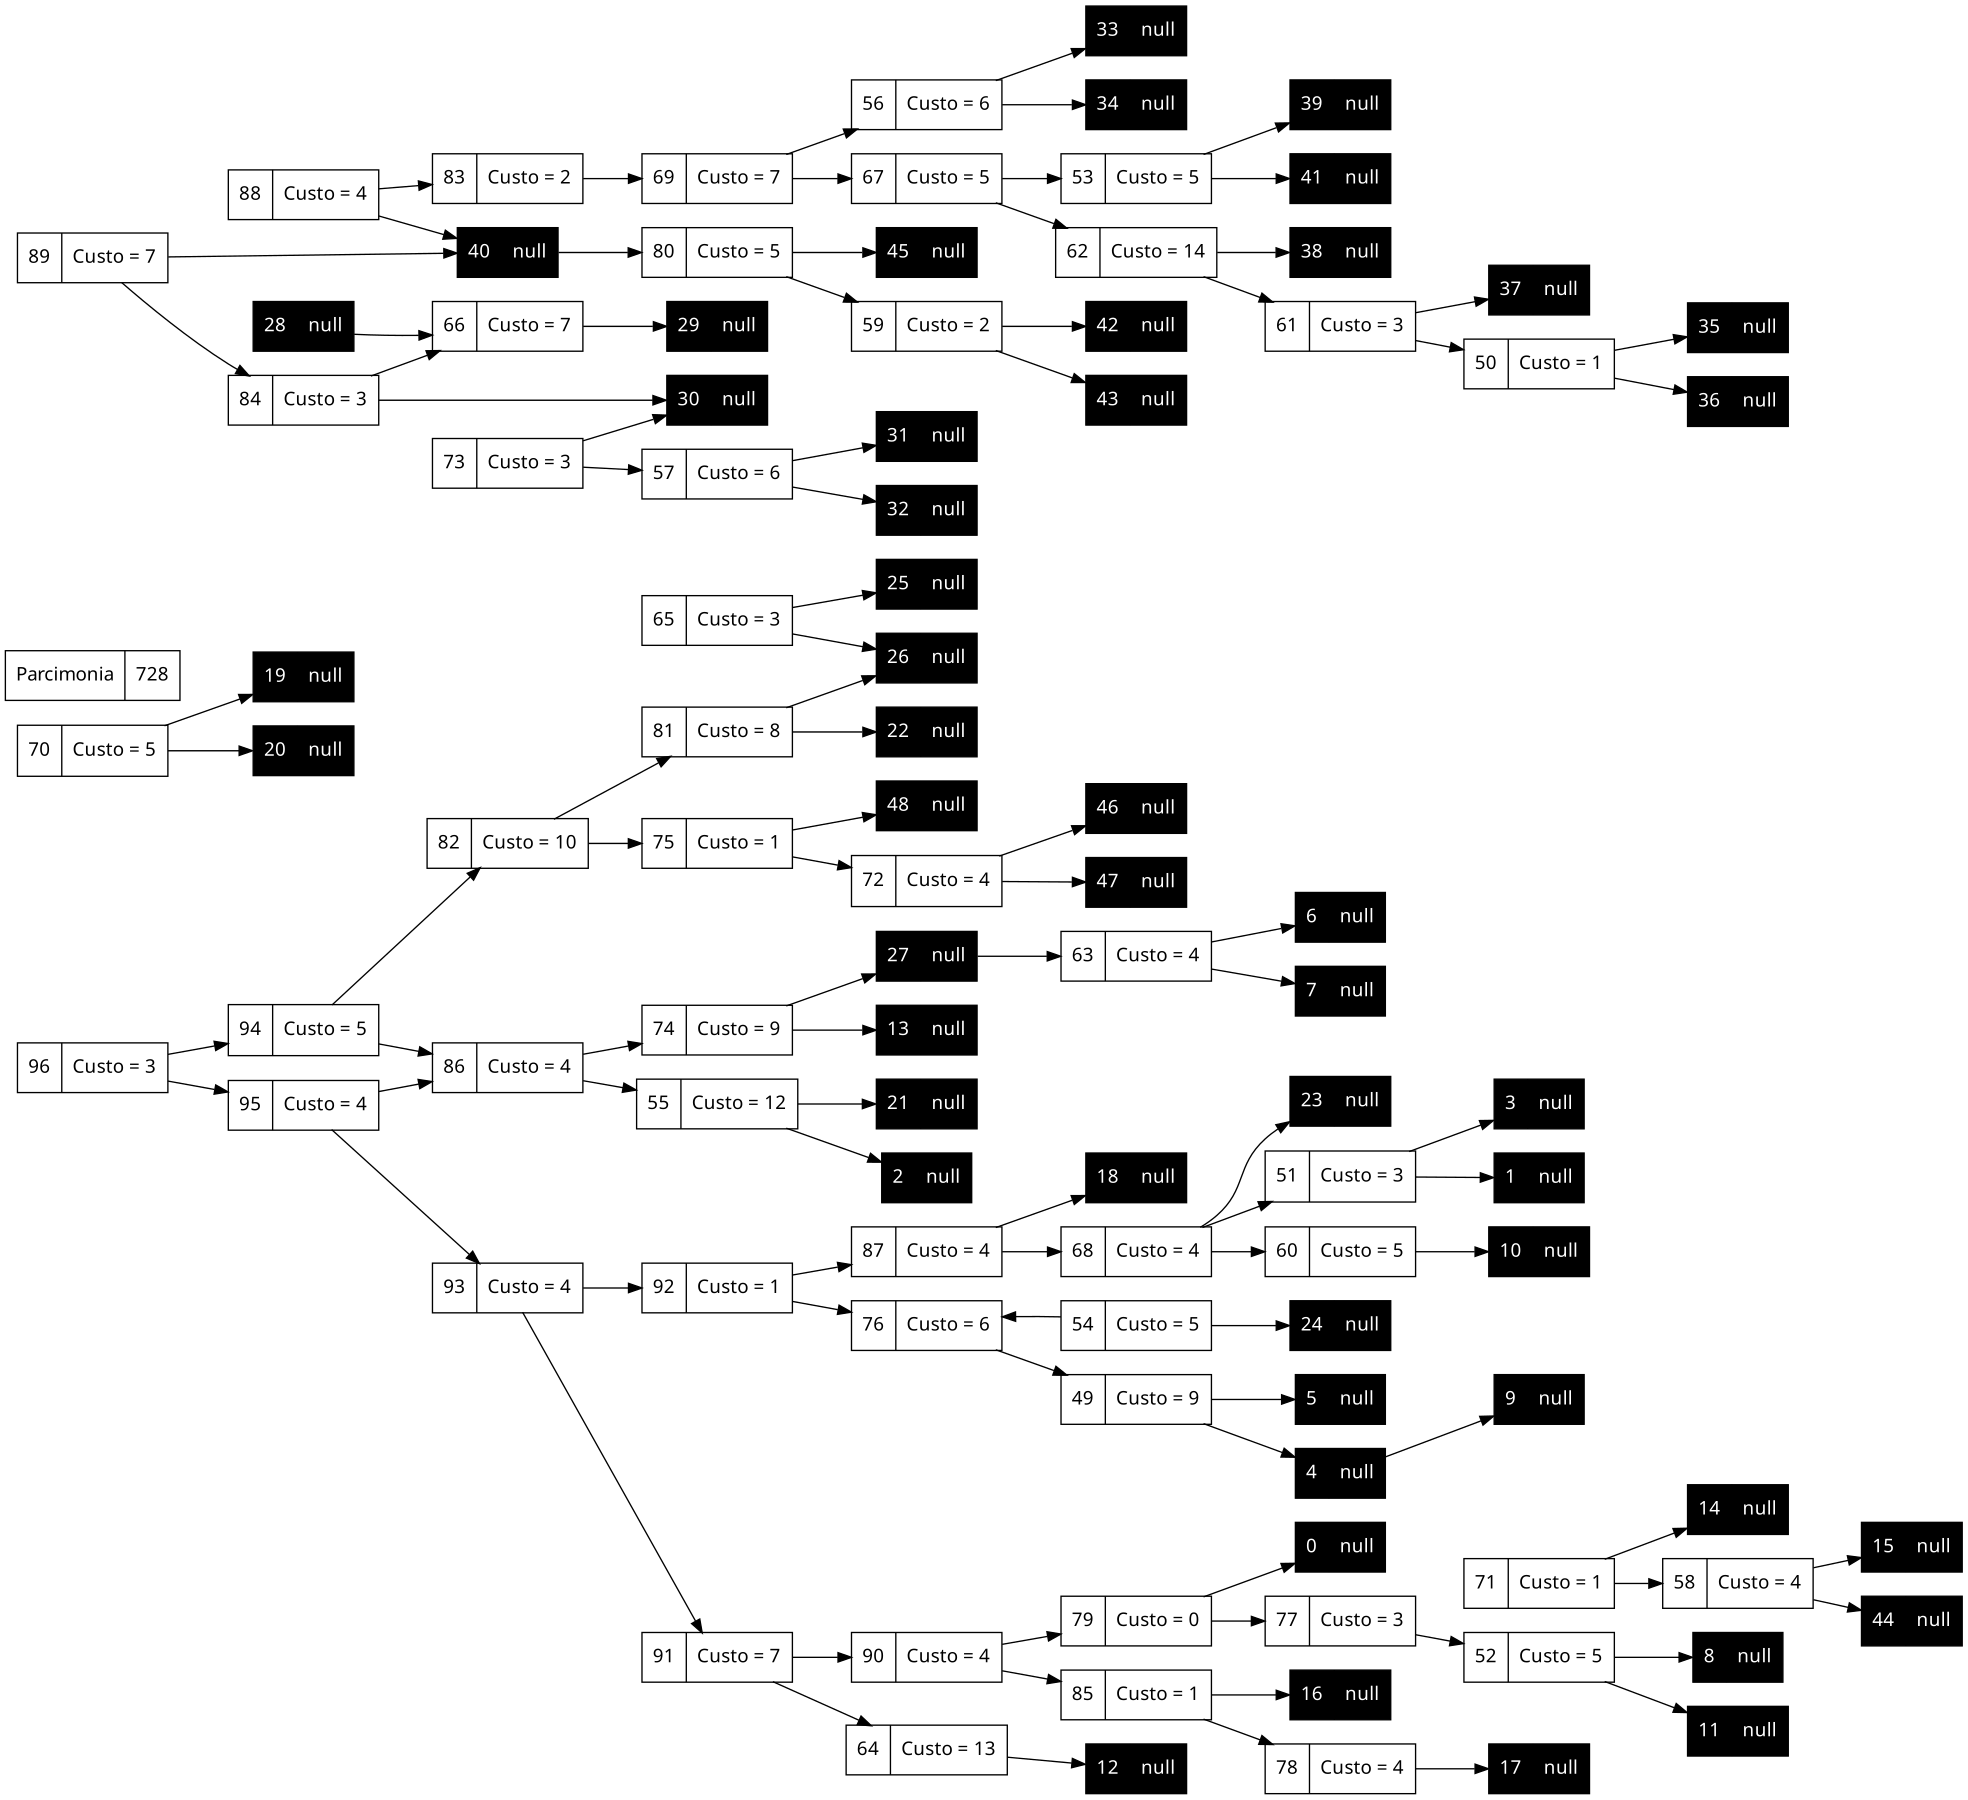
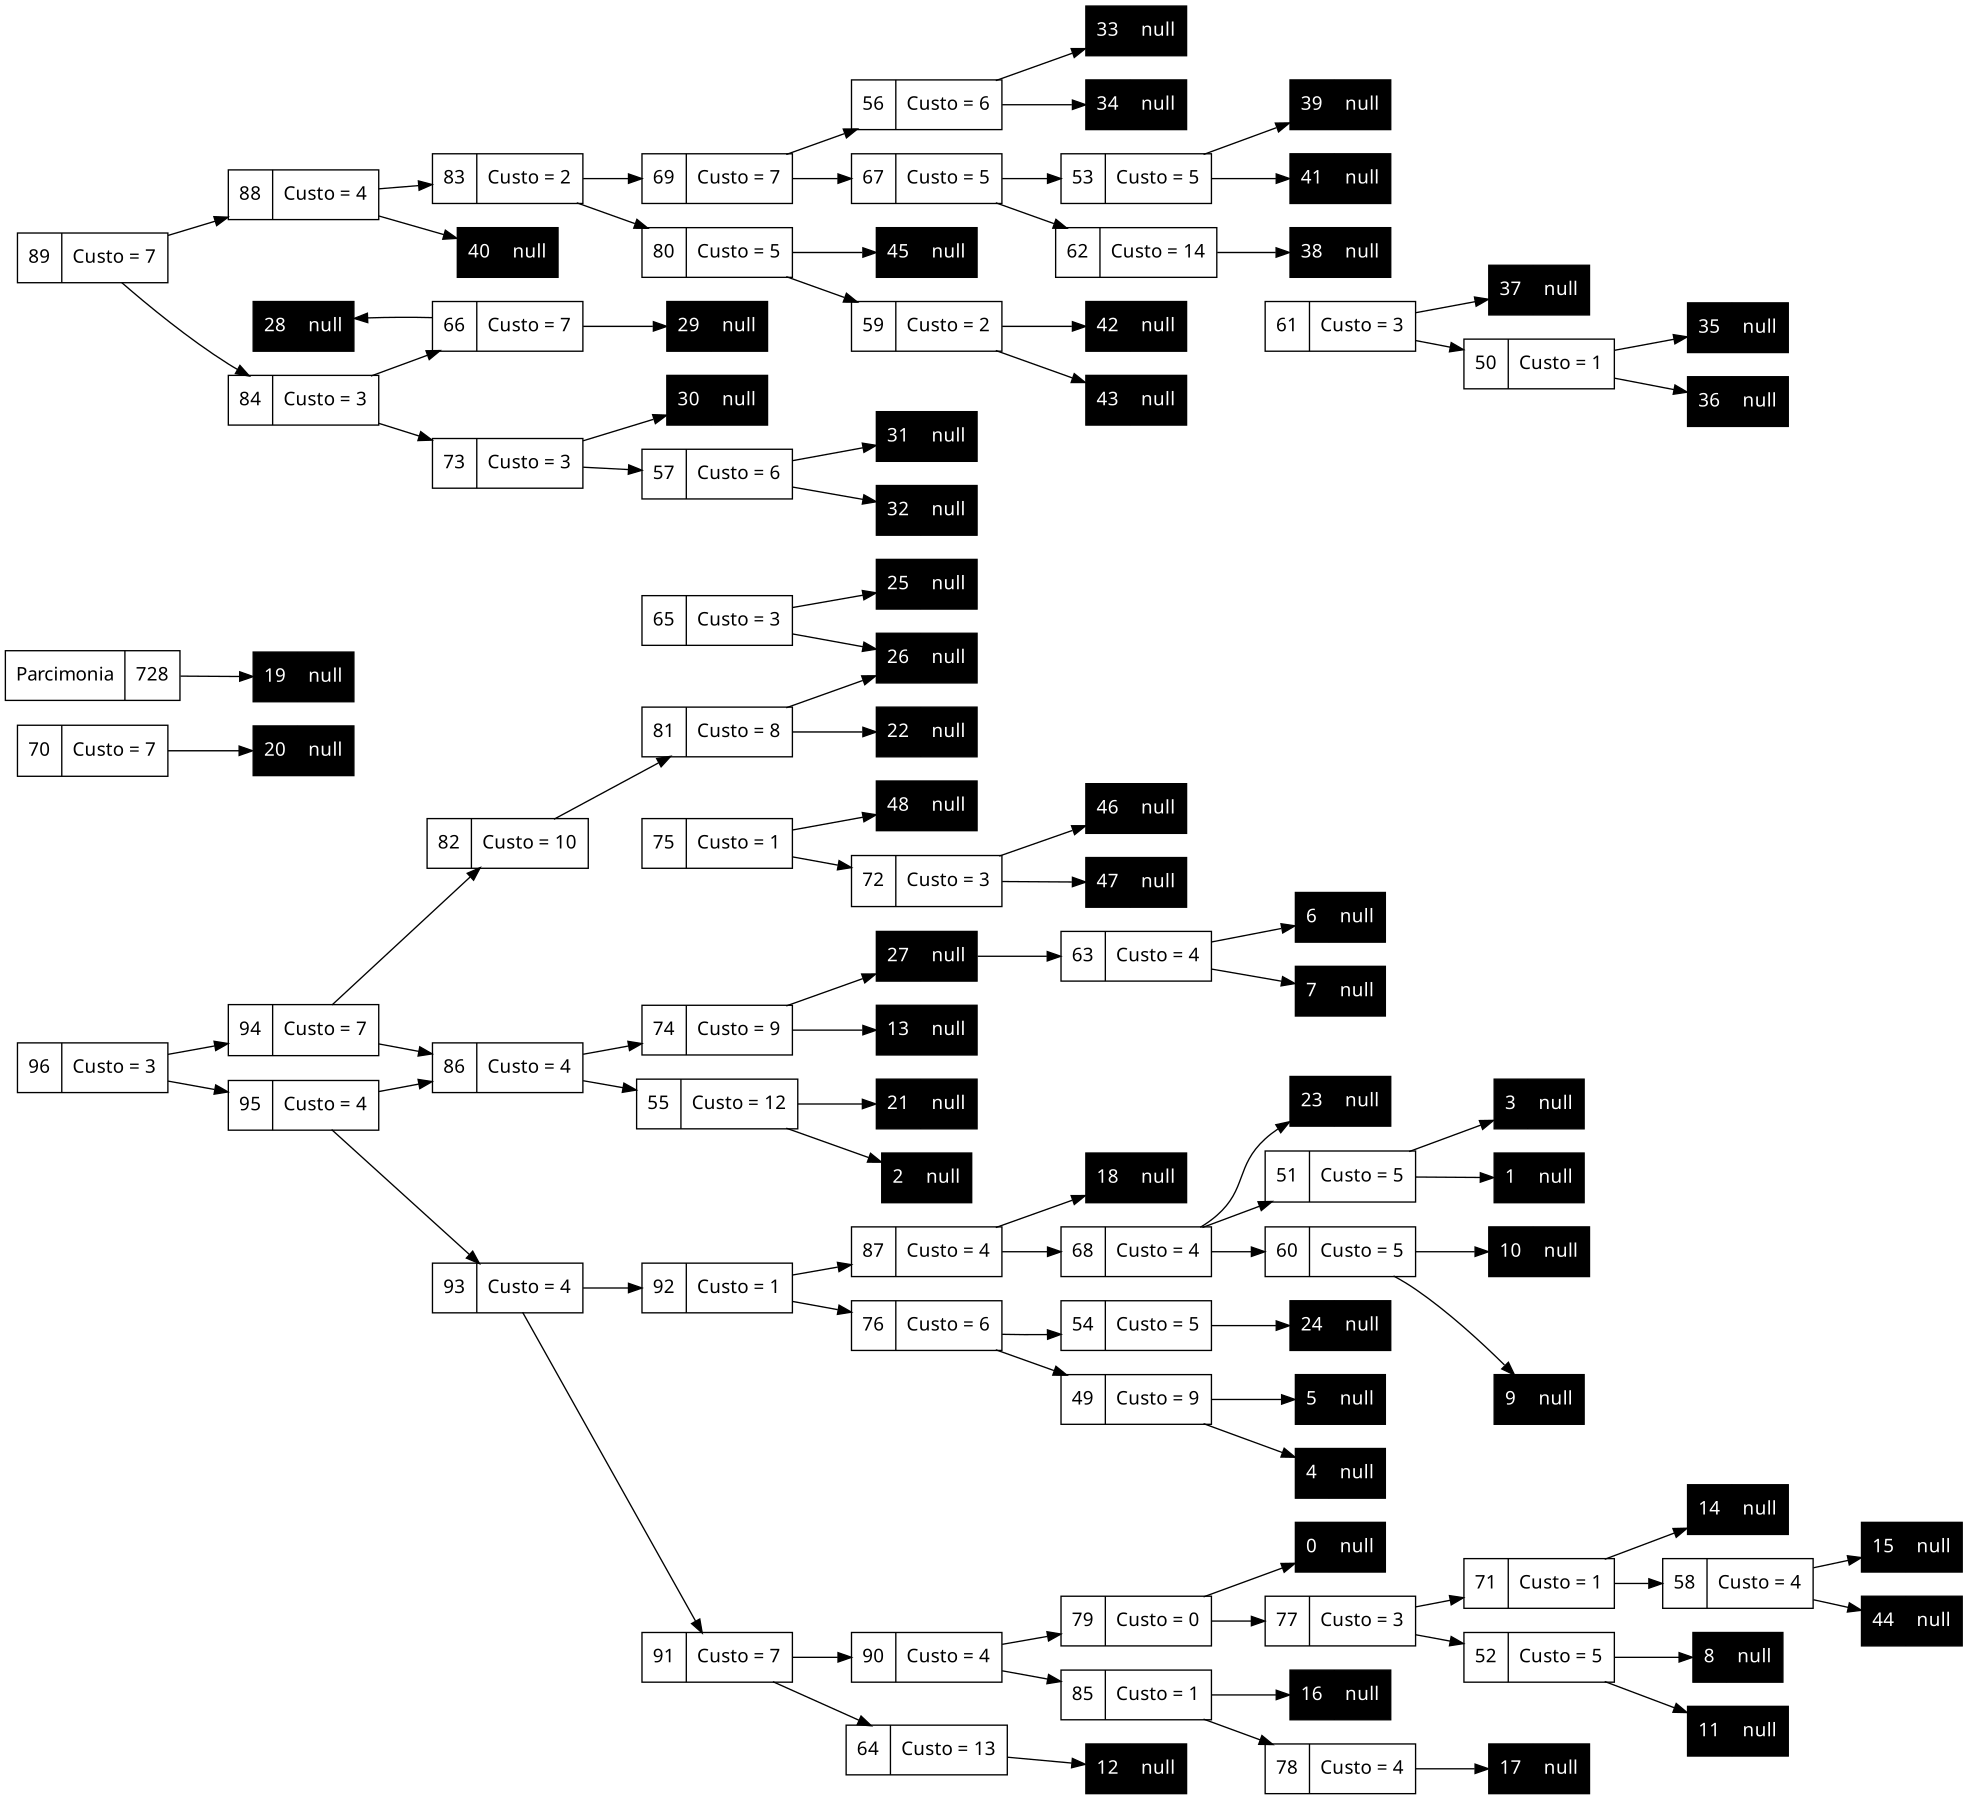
(593, 252) -> (606, 213)
(306, 255) -> (192, 228)
(1232, 287) -> none
(386, 335) -> (400, 317)
(516, 400) -> (399, 430)
(202, 712) -> (210, 676)
(115, 750) -> (115, 750)
(608, 843) -> none
(949, 880) -> (949, 880)
(326, 1029) -> (326, 1029)
(1363, 1176) -> (1363, 1176)
(1038, 1317) -> (1025, 1335)
(1434, 1439) -> (1452, 1317)
none -> (1433, 1604)
